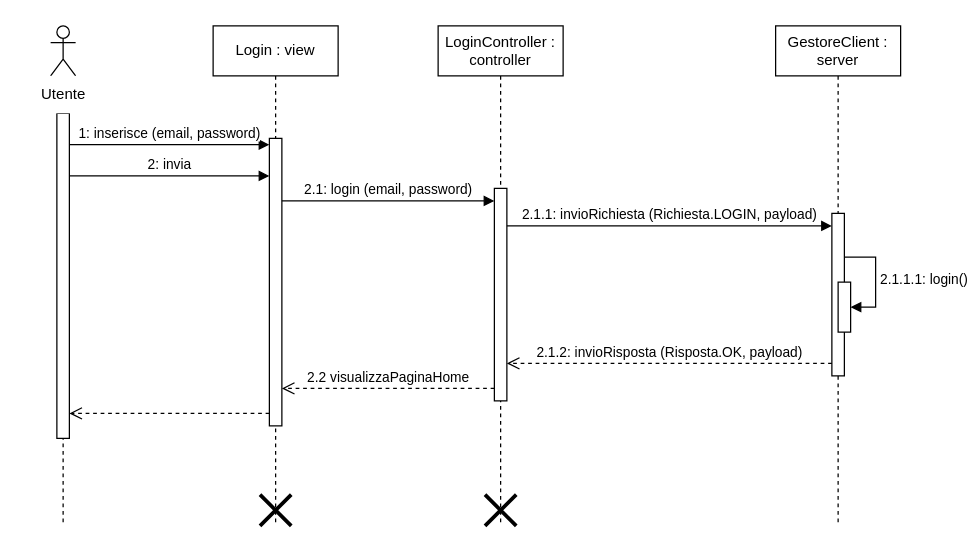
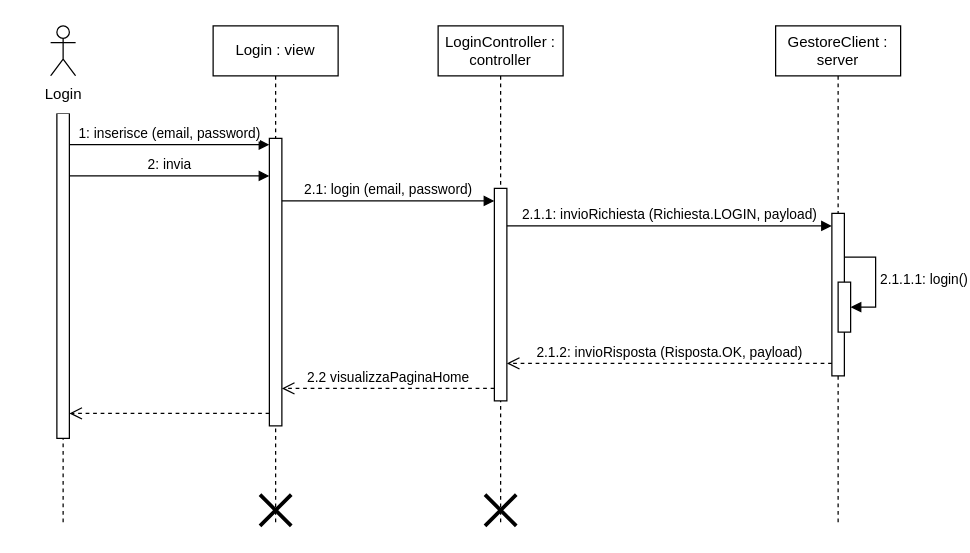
(64, 94) -> (64, 94)
